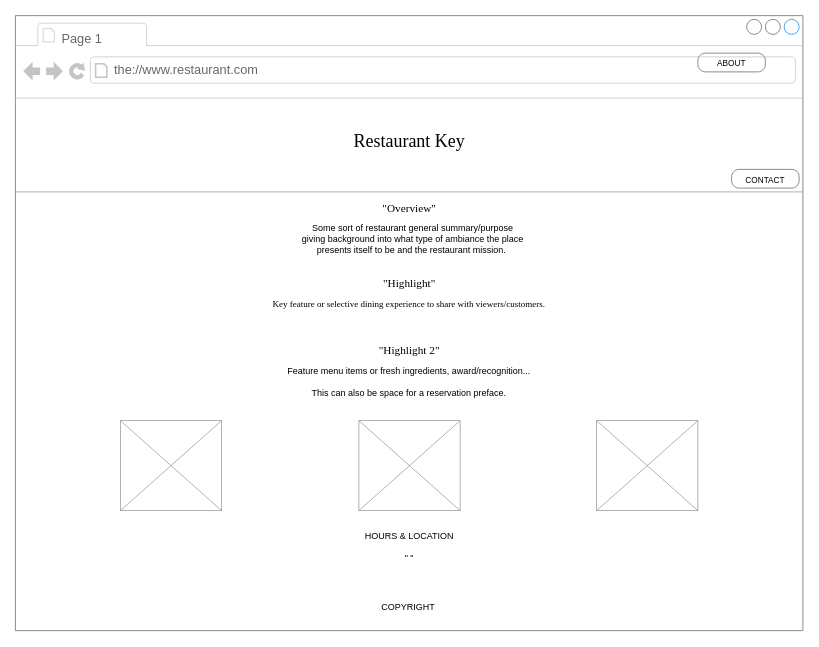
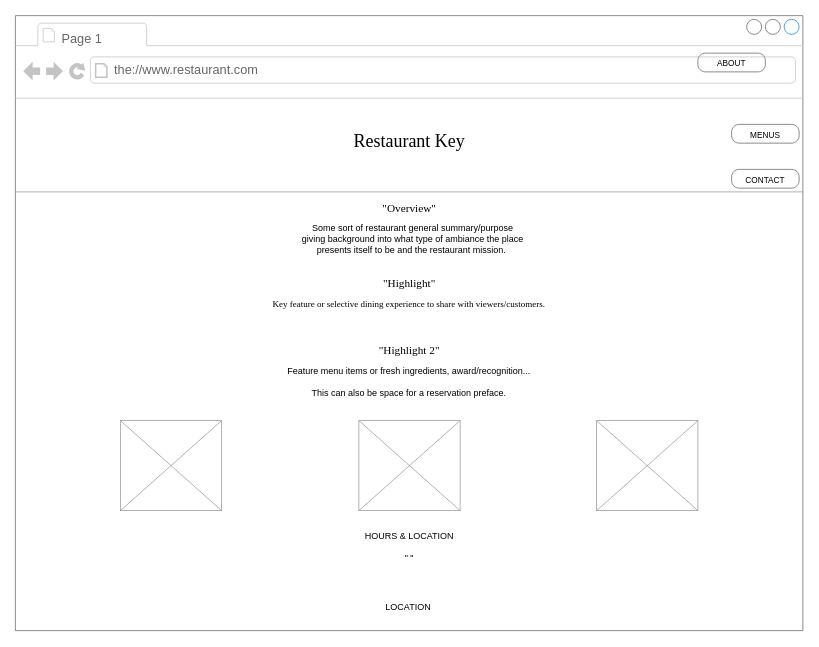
none -> (765, 134)
(408, 607) -> (408, 607)
